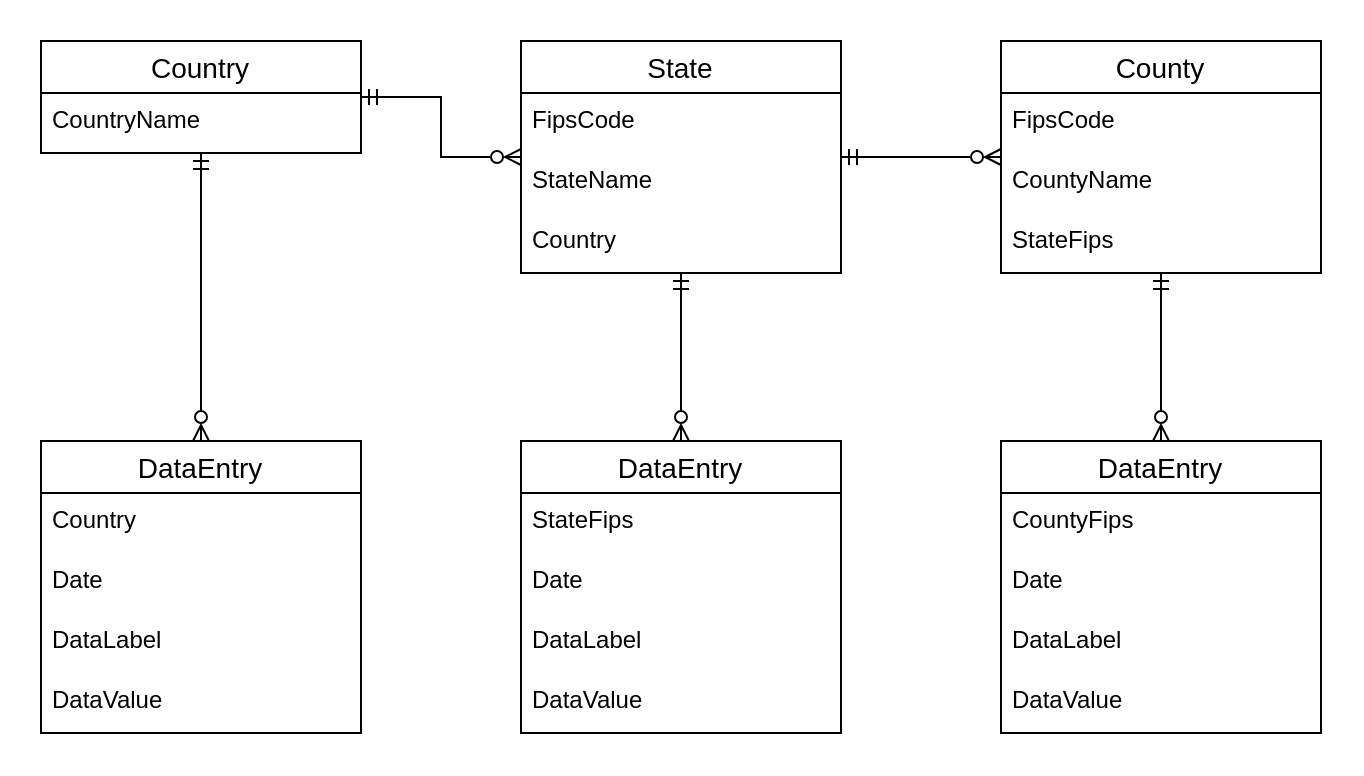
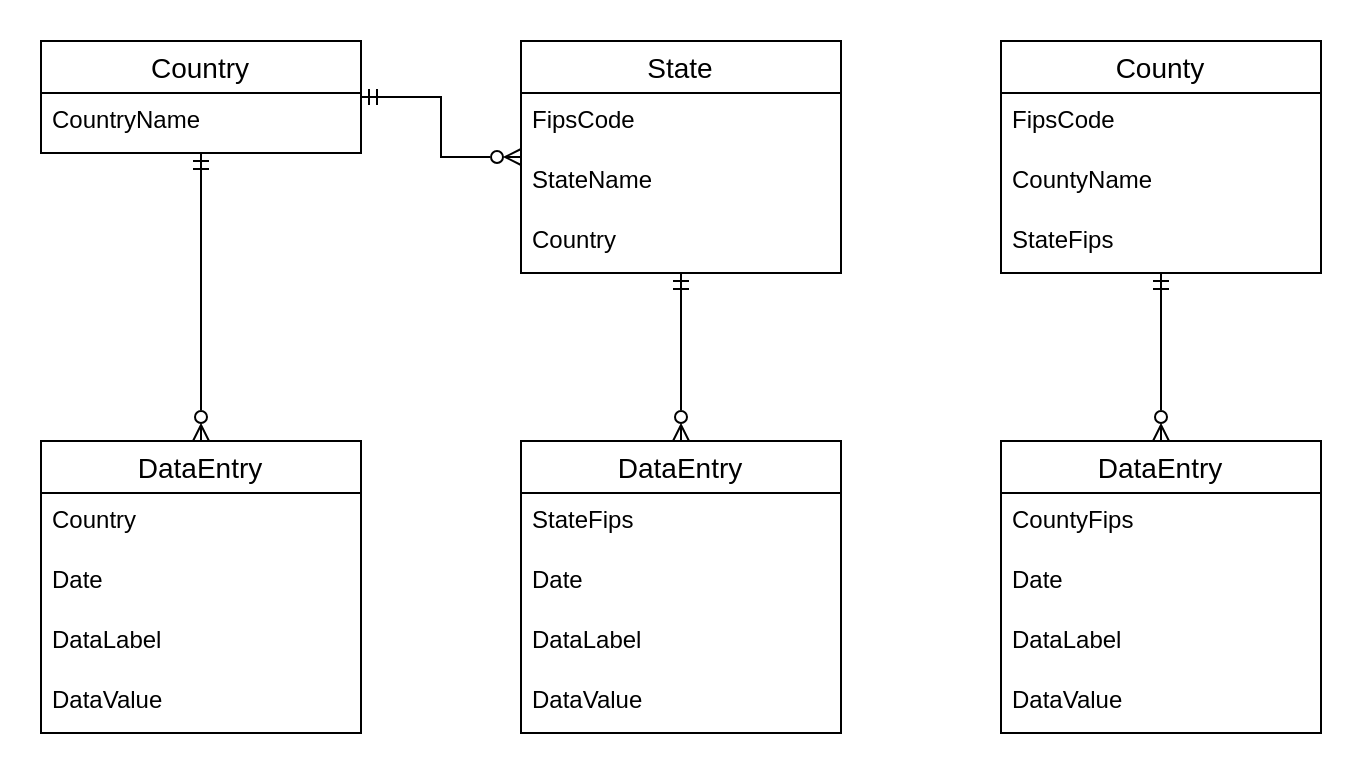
(907, 157) -> none
